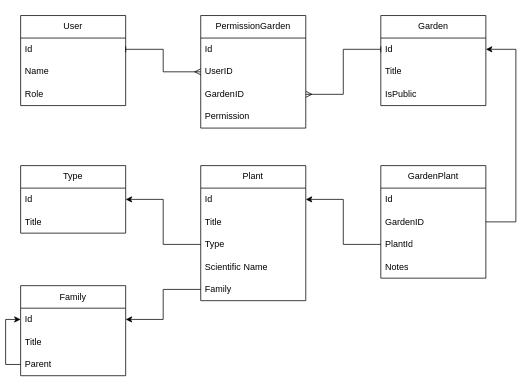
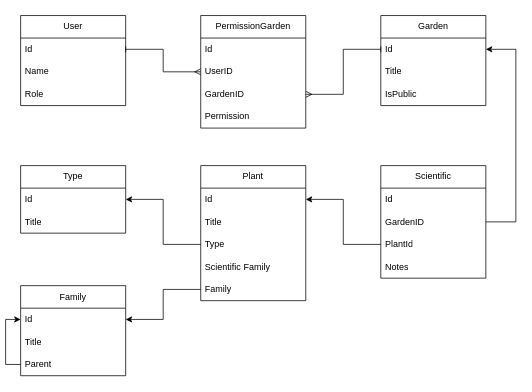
(433, 177) -> (433, 177)
(238, 267) -> (241, 267)
